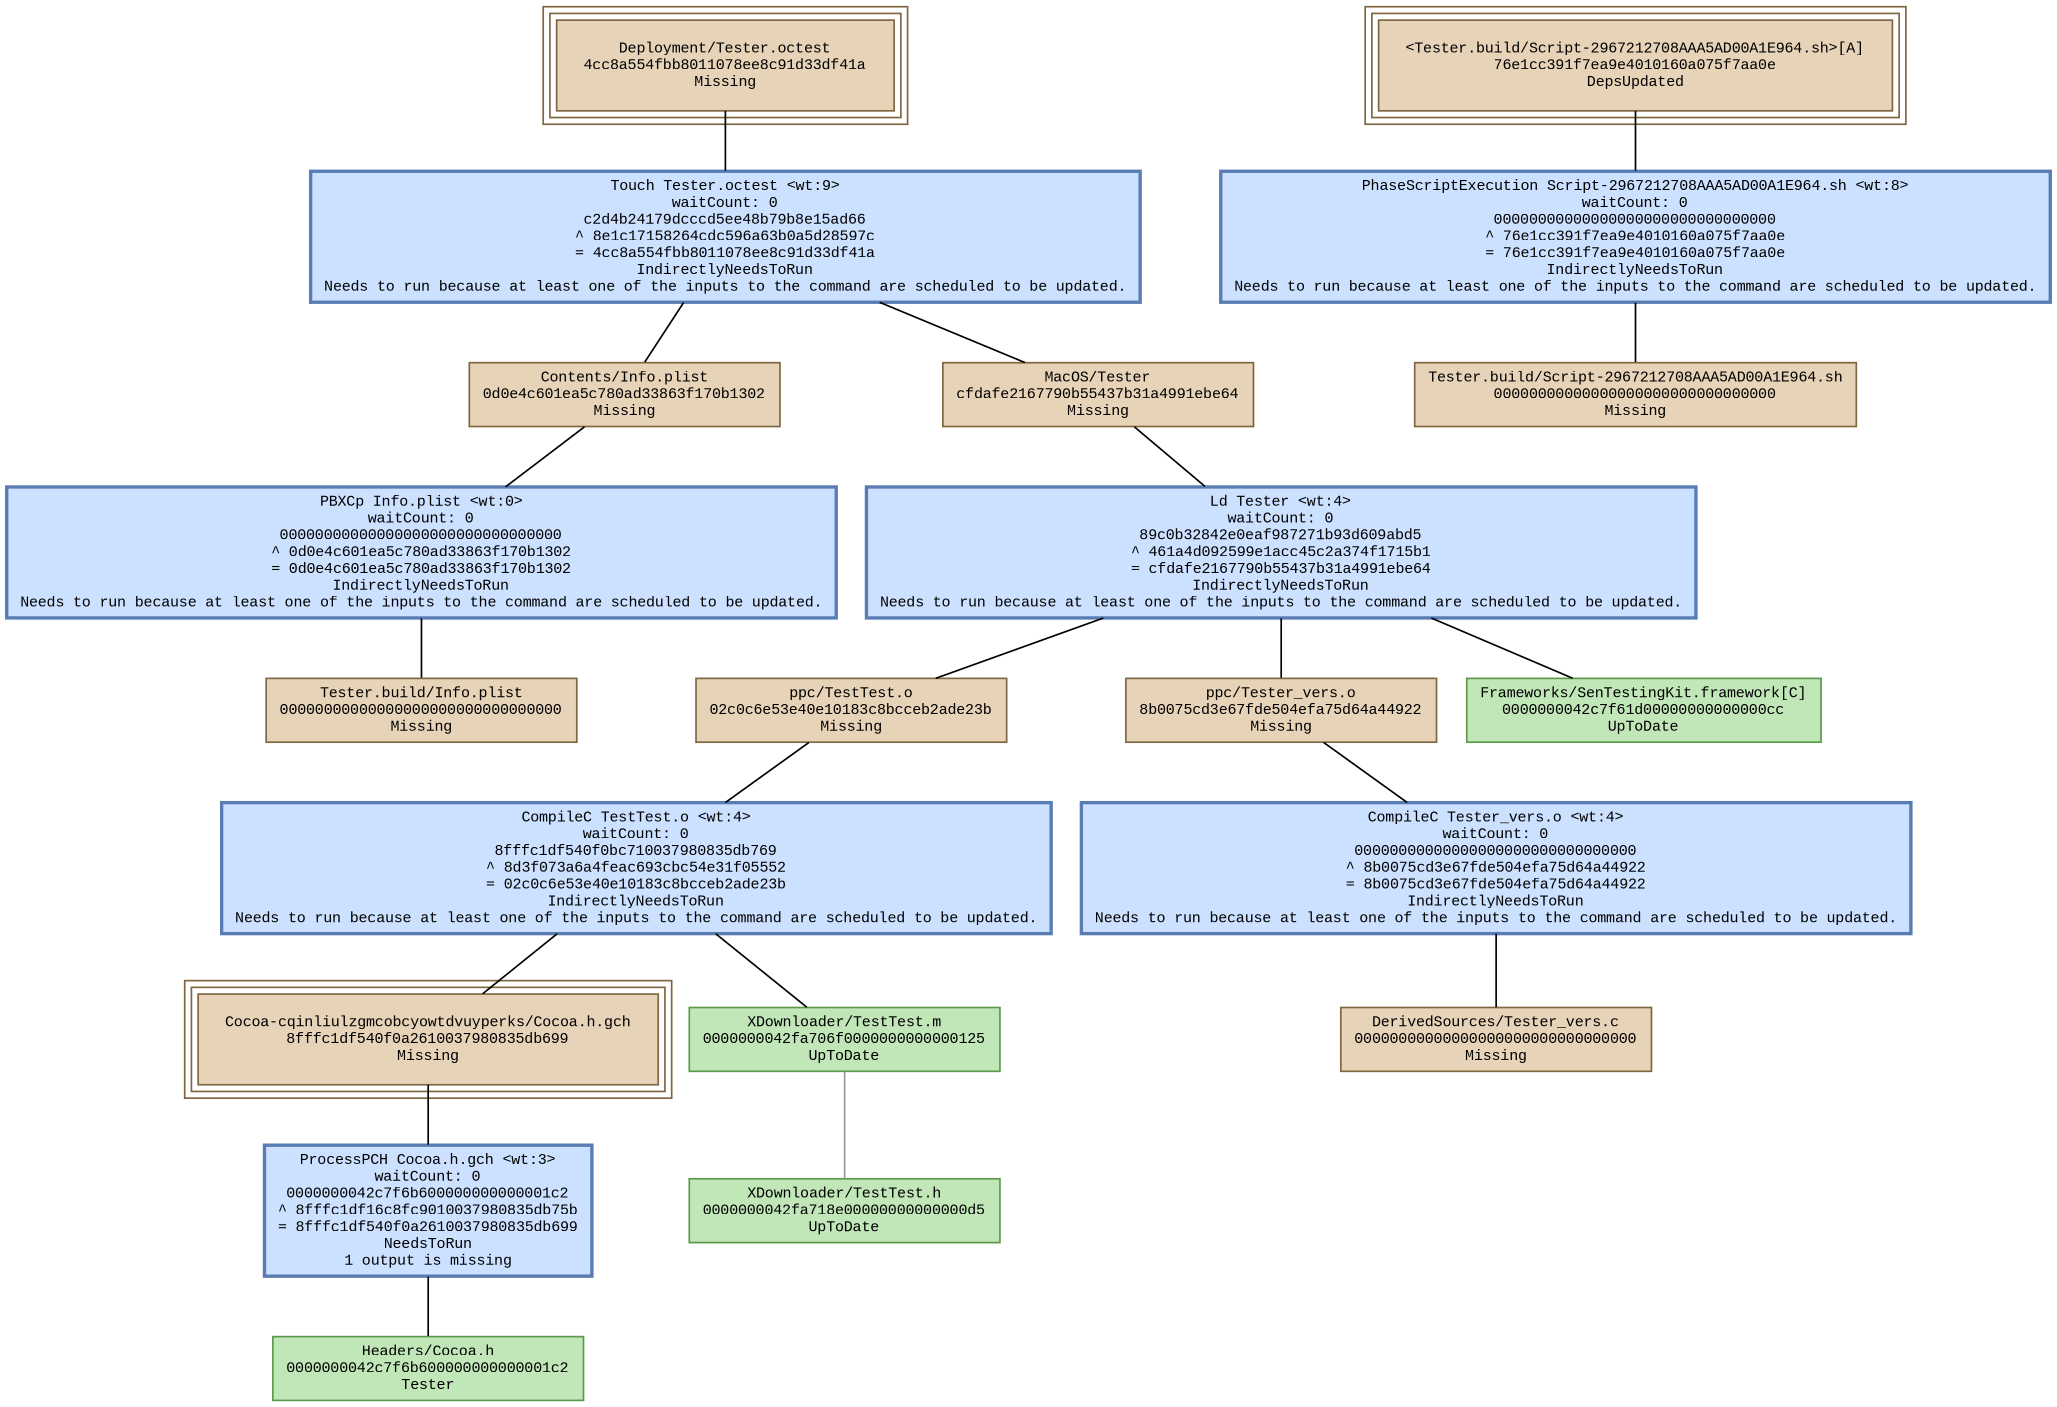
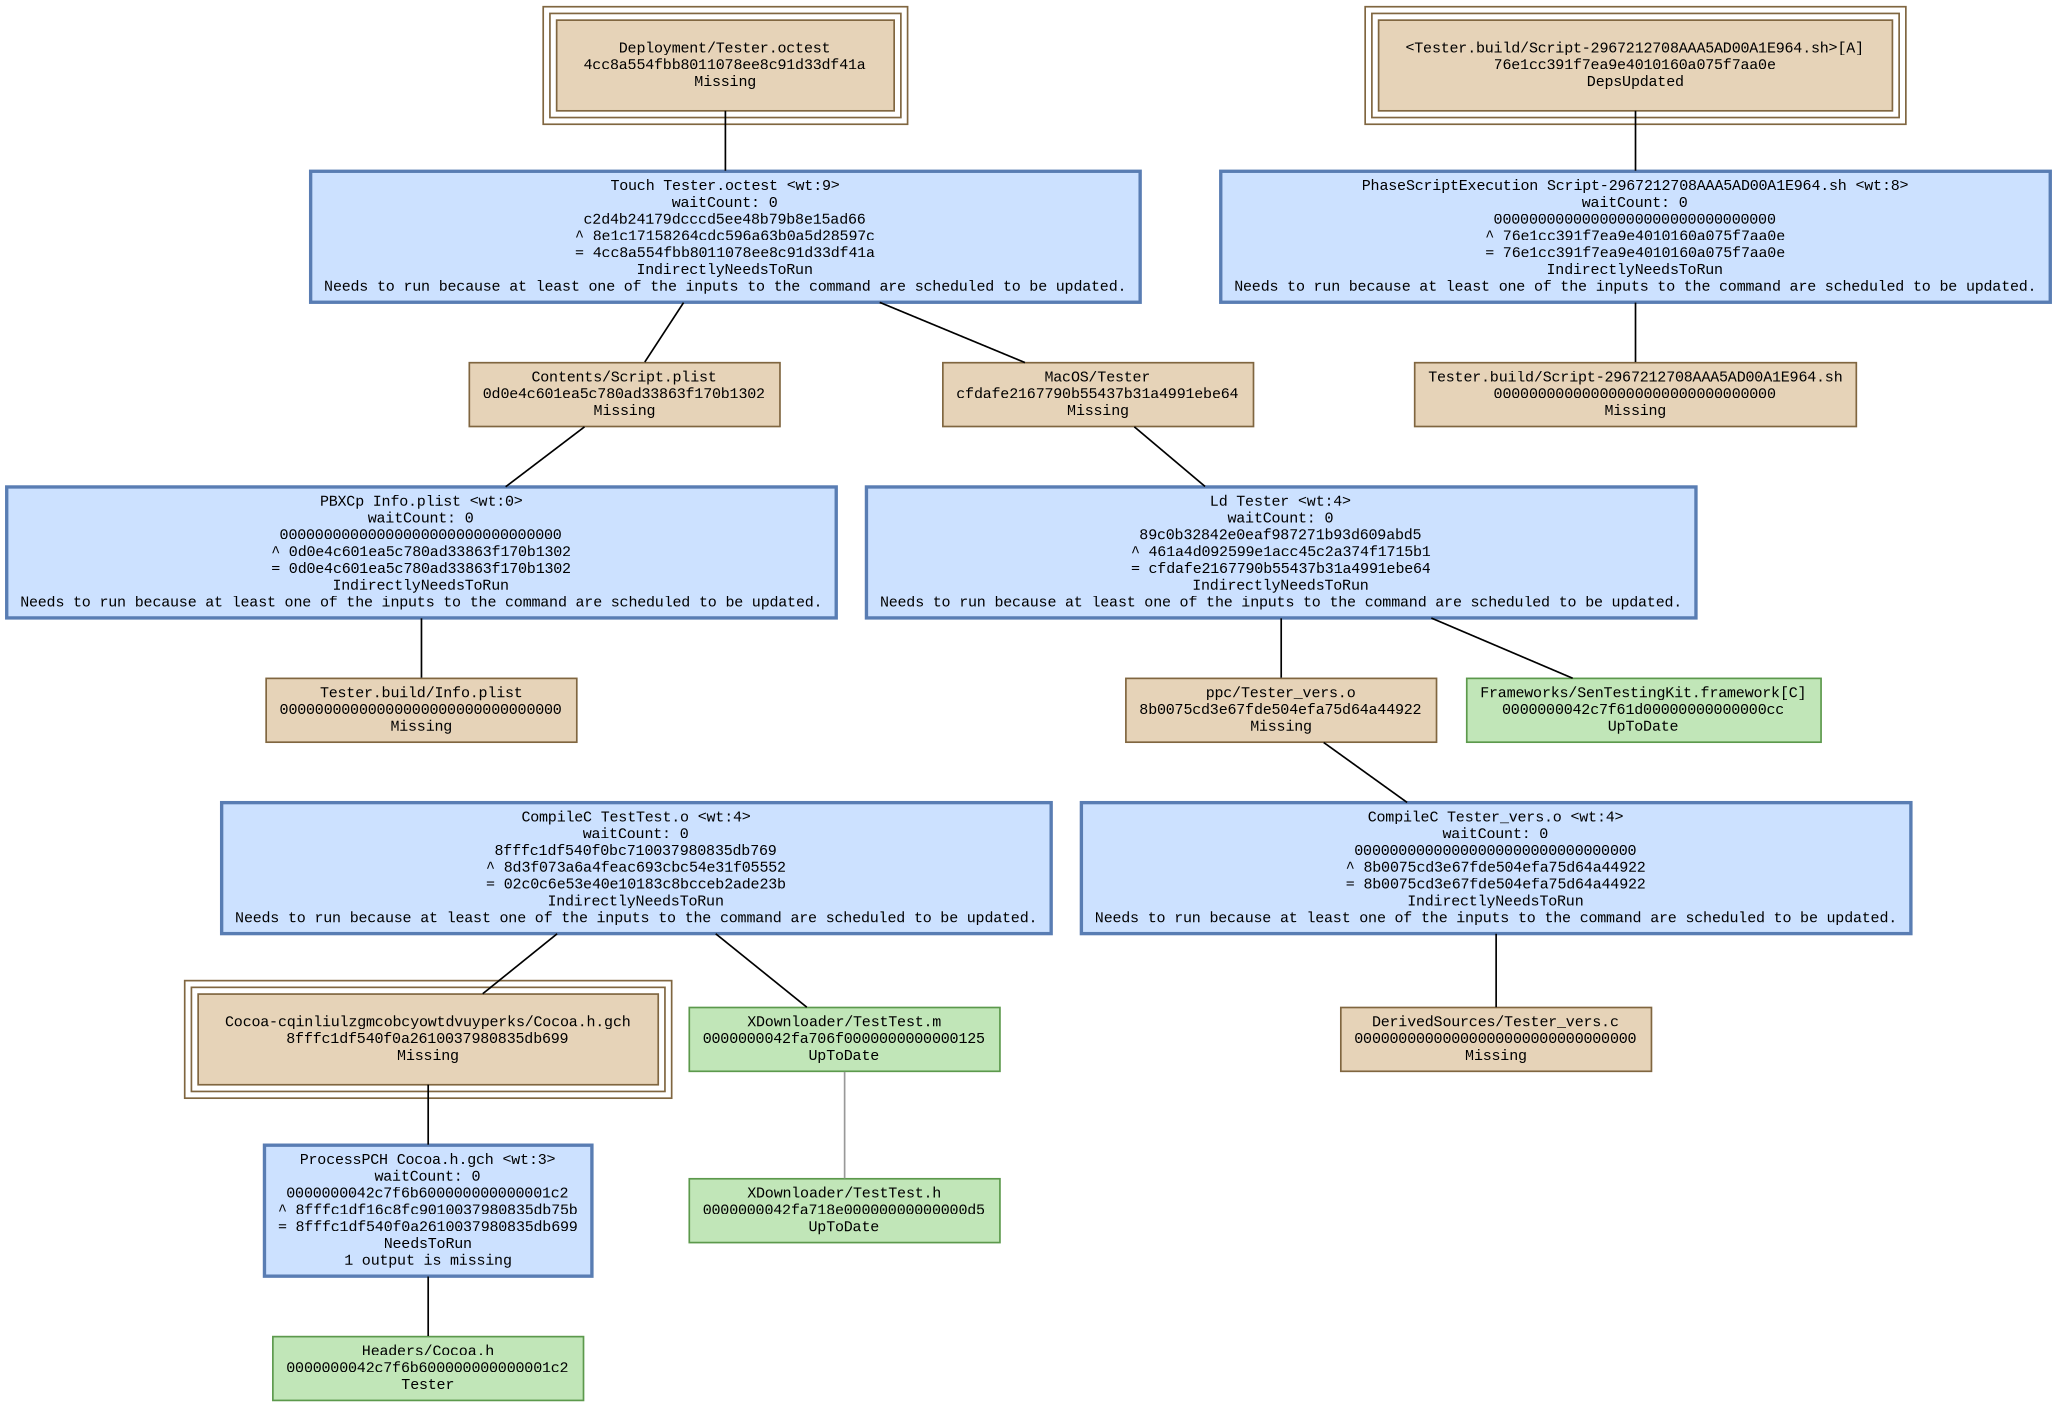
(625, 395) -> (625, 395)
(851, 710) -> none
